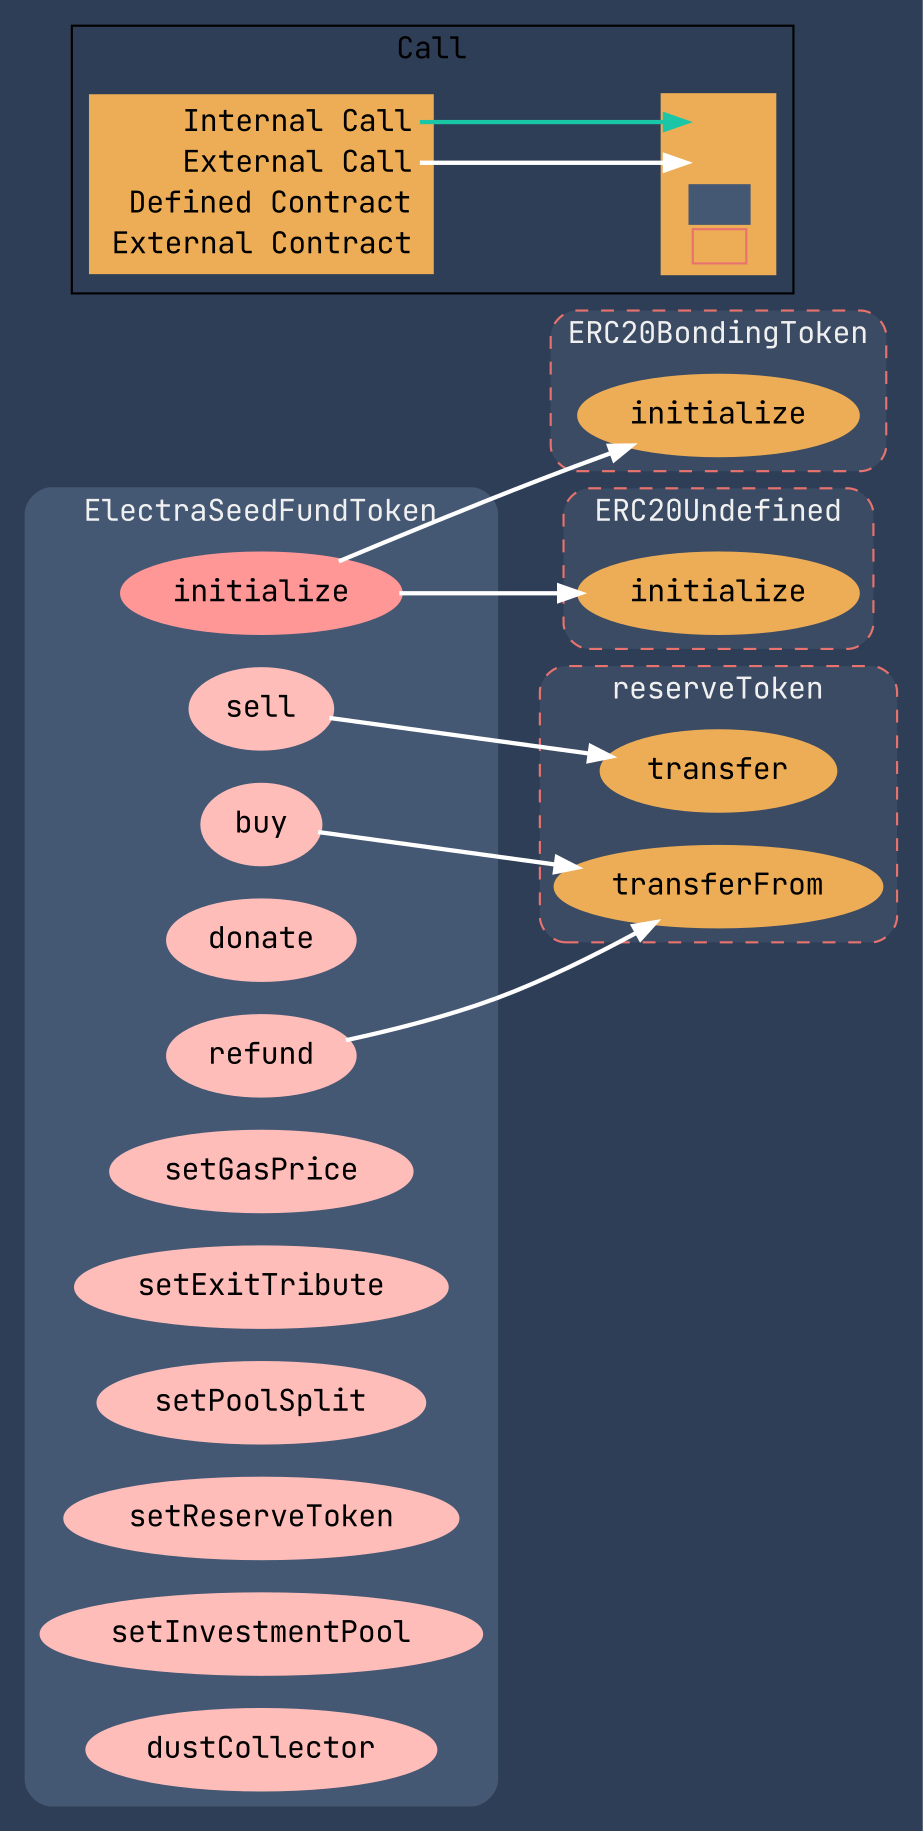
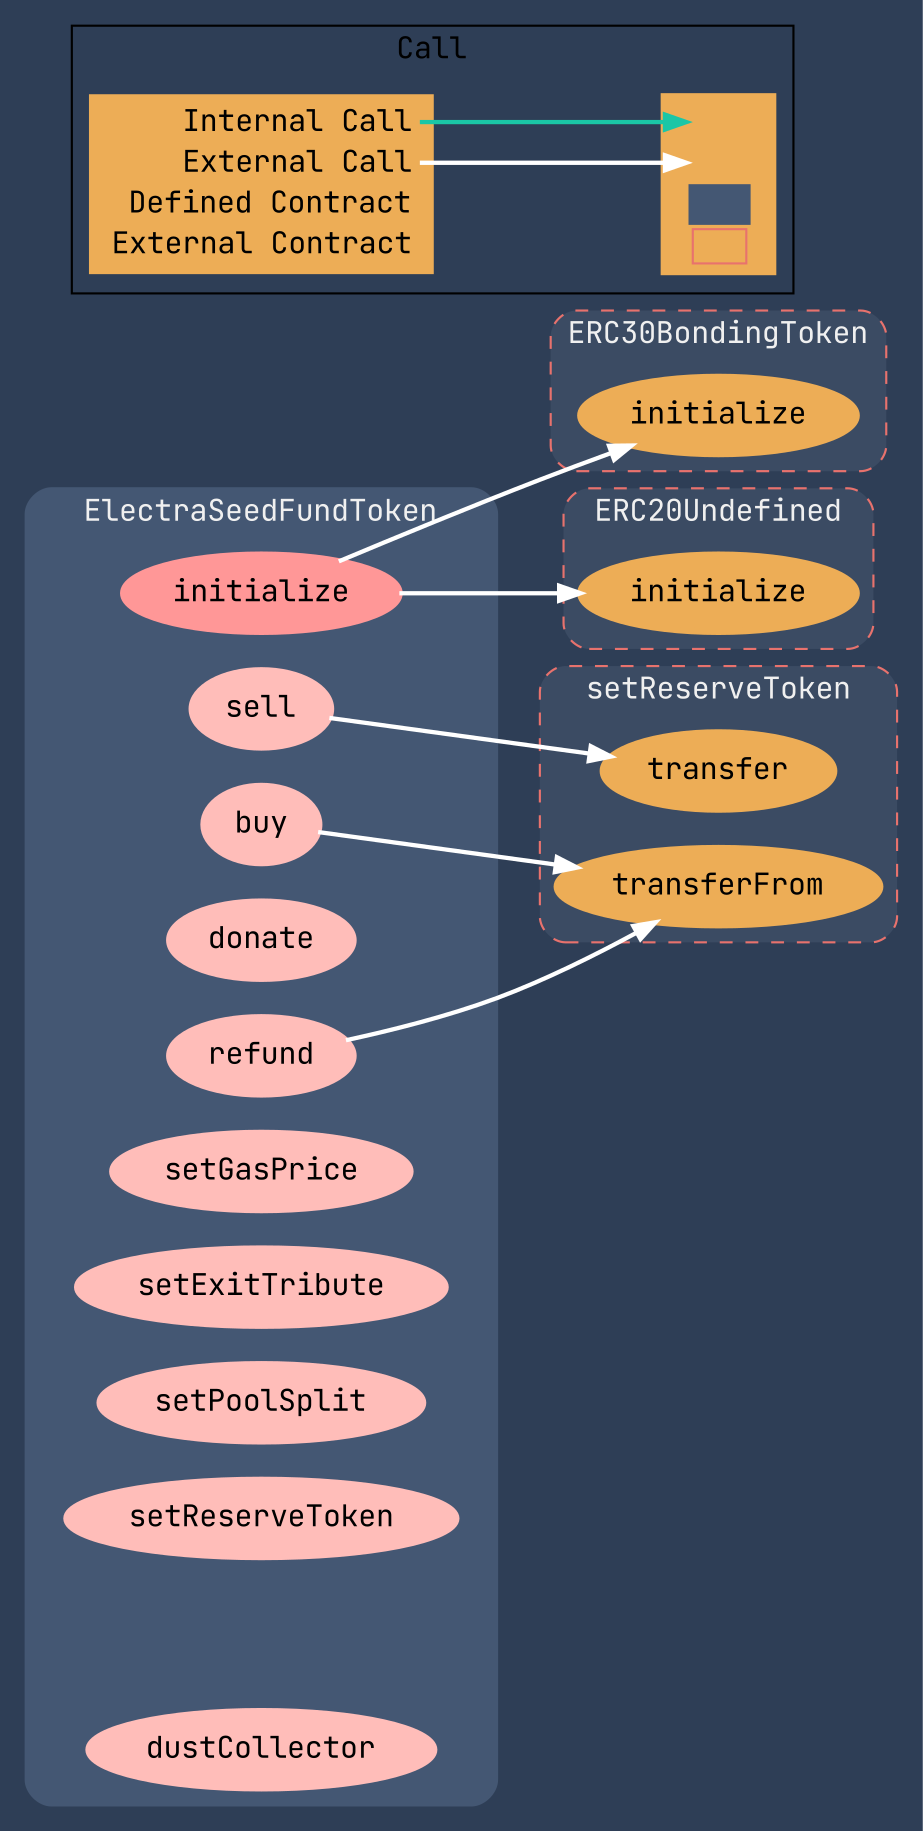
(718, 335) -> (718, 335)
(718, 691) -> (718, 691)
(261, 1634) -> none
